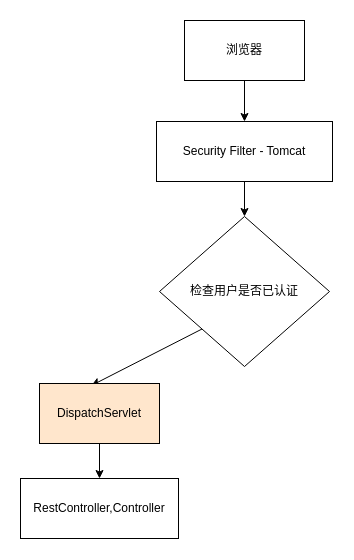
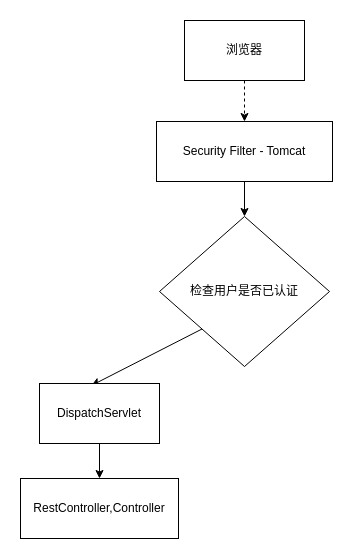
(245, 98) -> (245, 98)
(100, 414) -> (100, 414)
